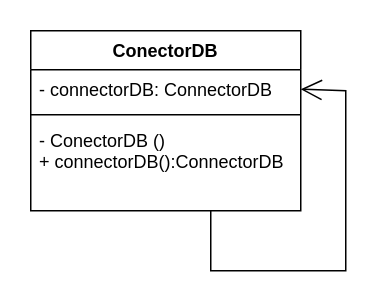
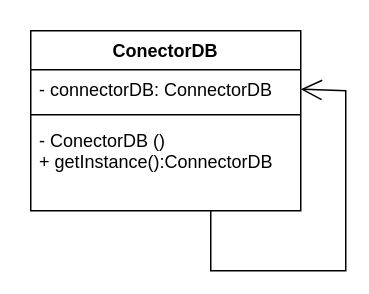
(167, 164) -> (167, 164)
